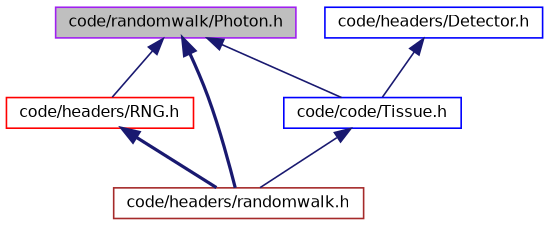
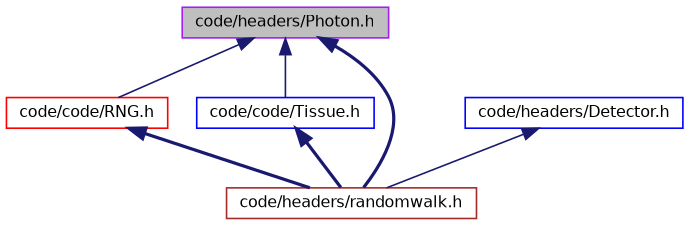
(176, 23) -> (285, 23)
(398, 74) -> (455, 161)
(100, 113) -> (87, 113)
(298, 163) -> (324, 165)
